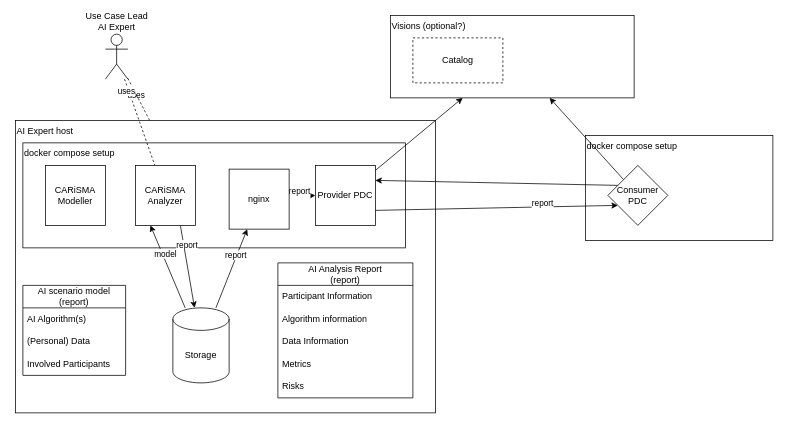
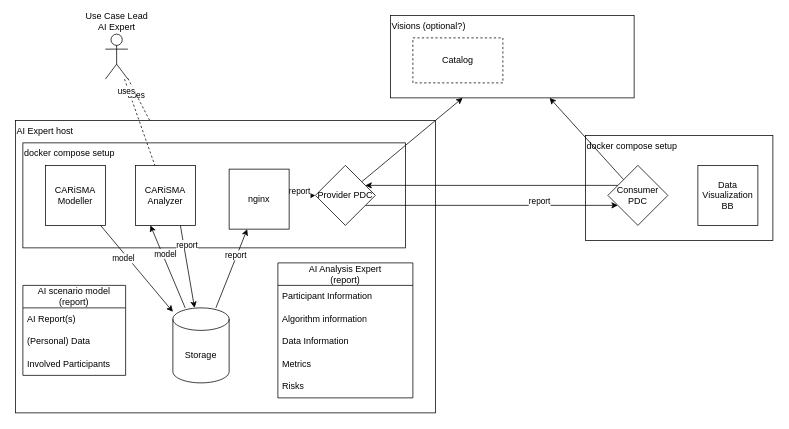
(345, 195) -> (345, 195)
none -> (728, 195)
none -> (135, 266)
(345, 274) -> (345, 274)
(62, 319) -> (56, 319)
